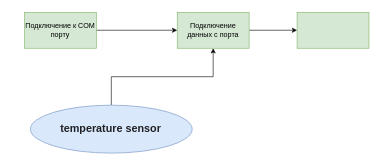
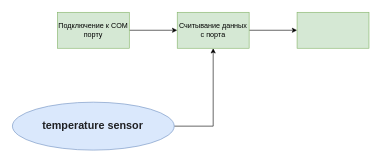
(60, 30) -> (93, 30)
(213, 30) -> (213, 30)
(111, 129) -> (93, 126)
